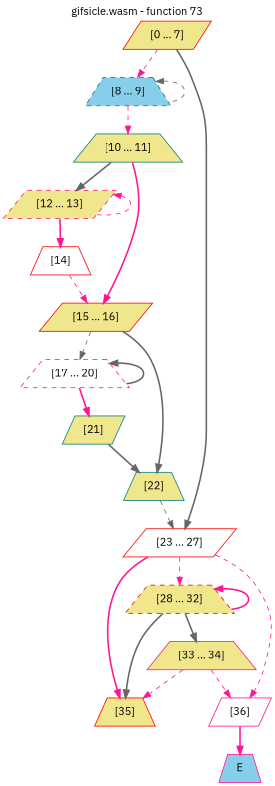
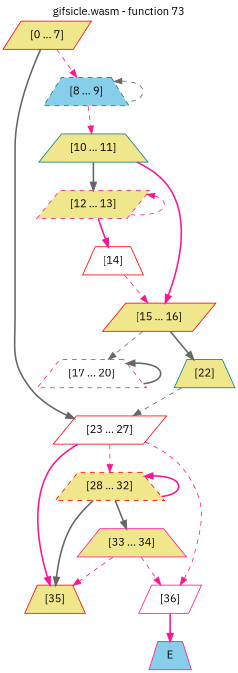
(94, 430) -> none
